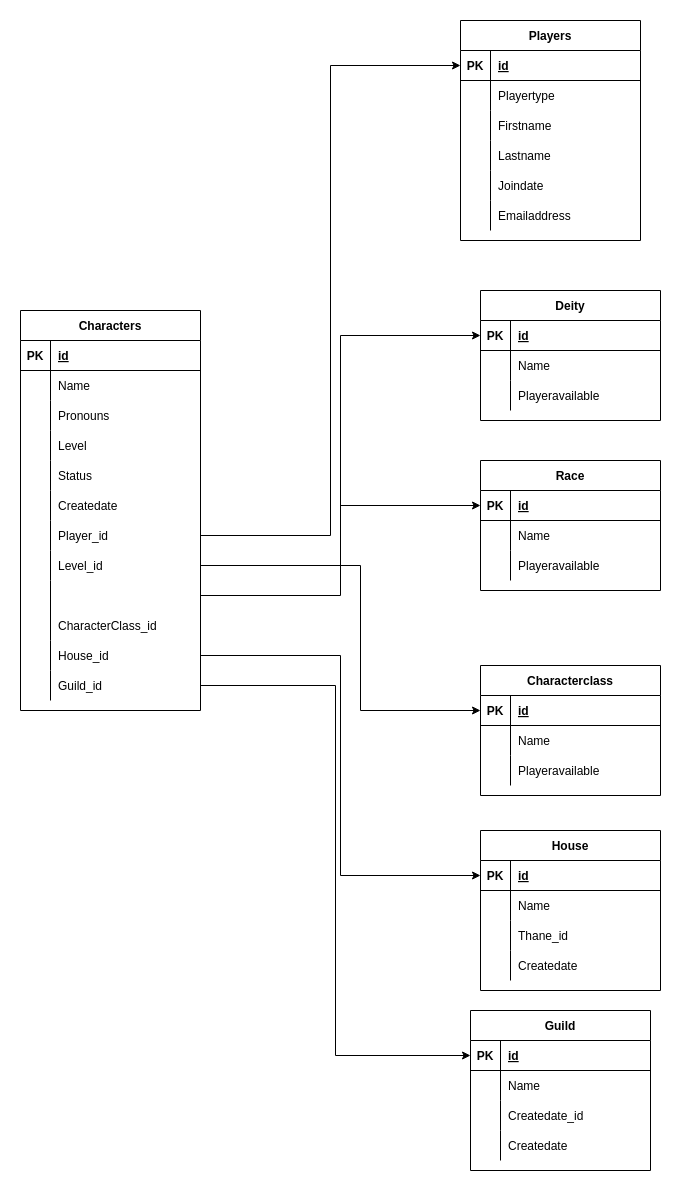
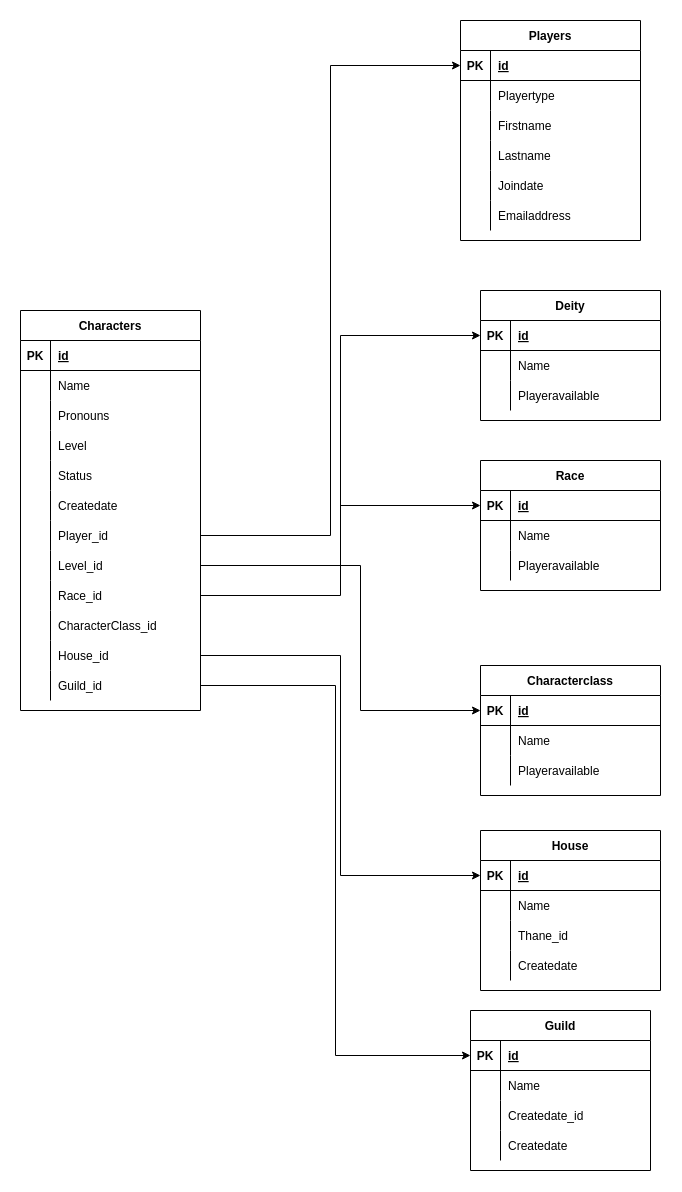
none -> (126, 596)
